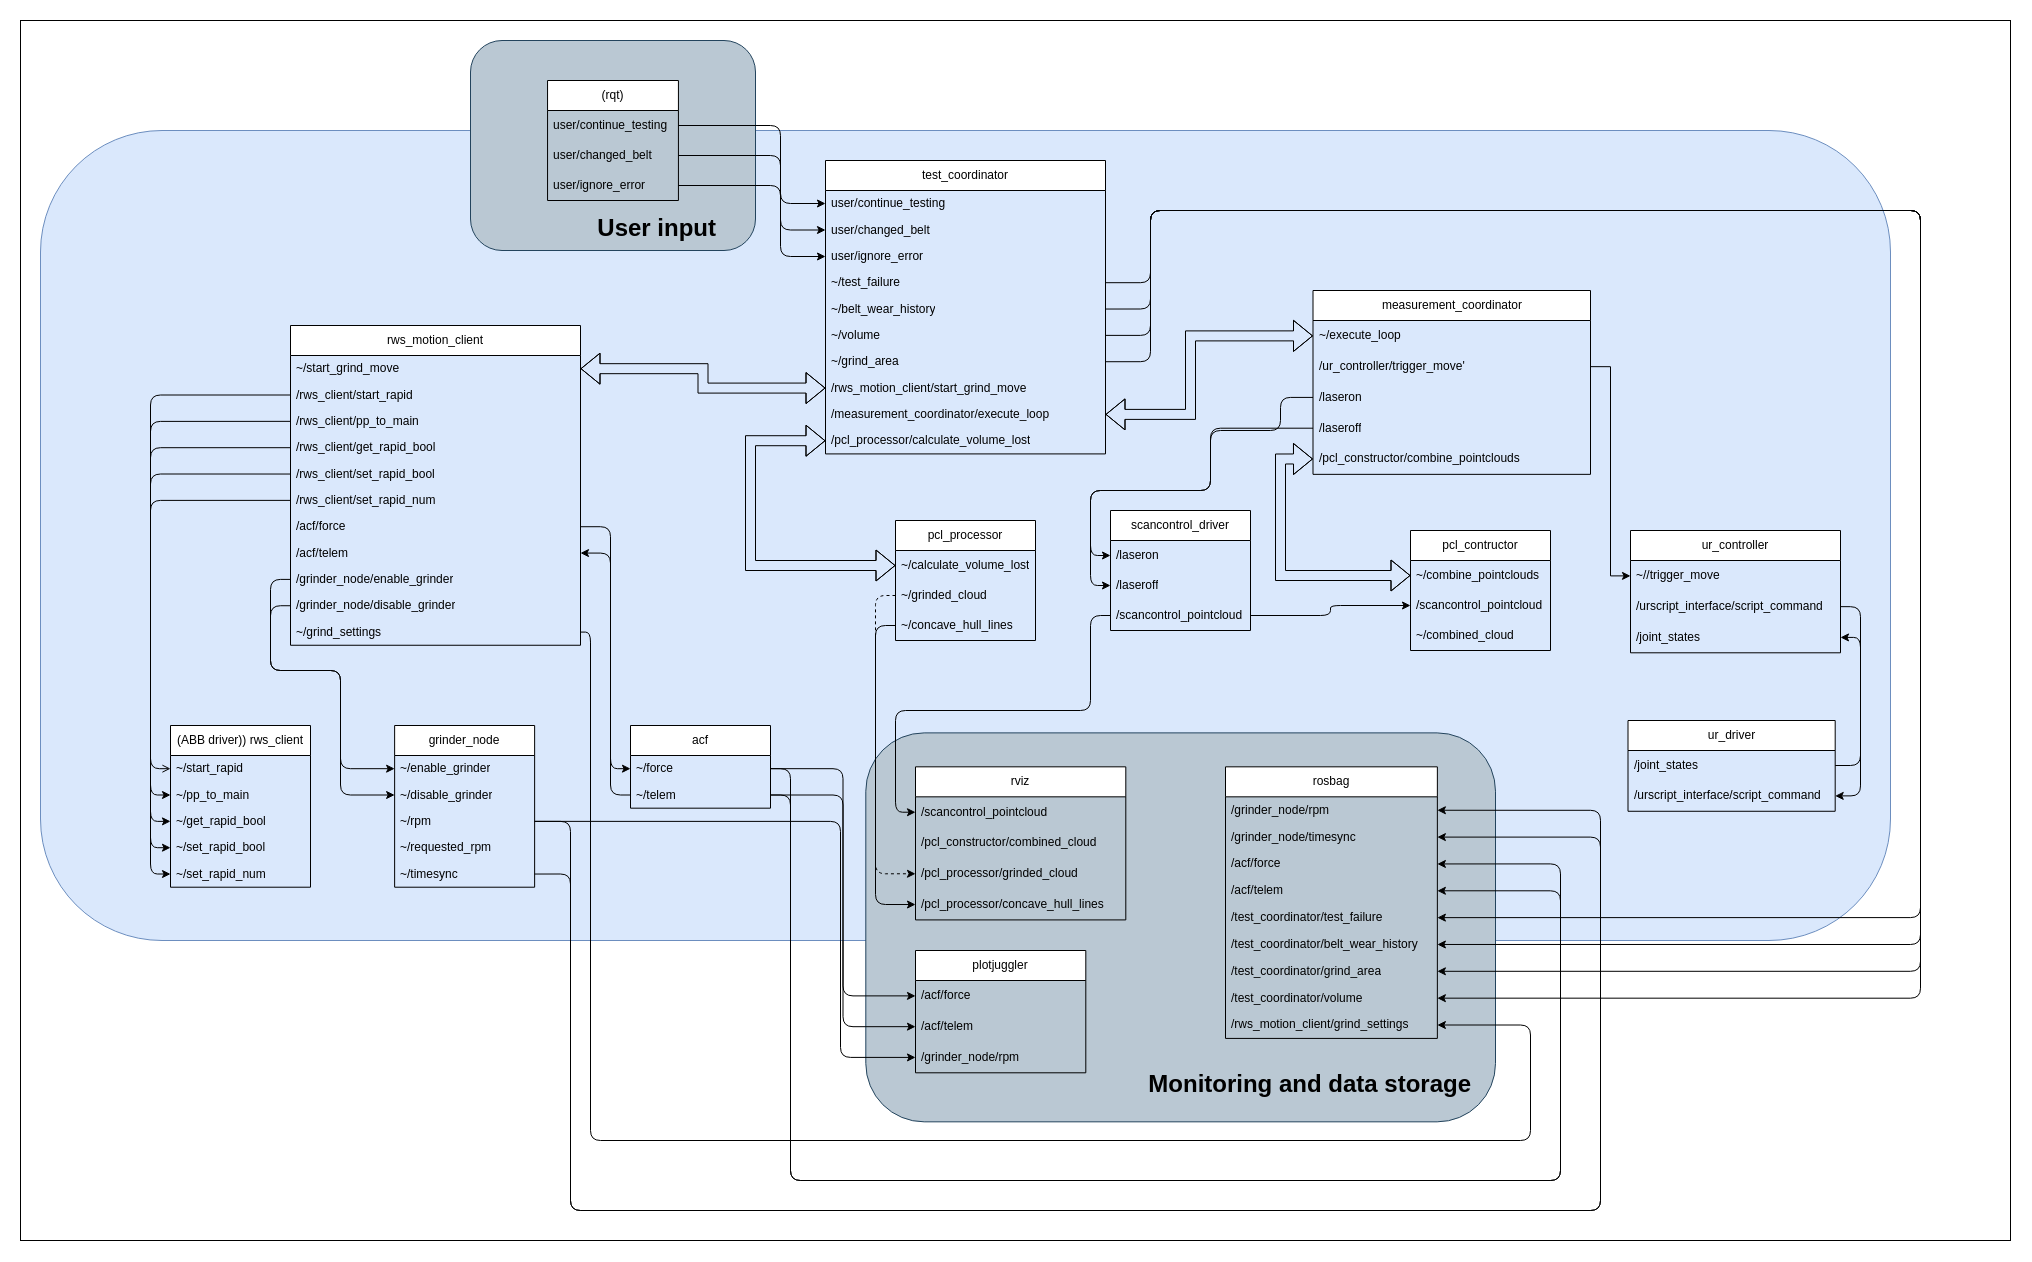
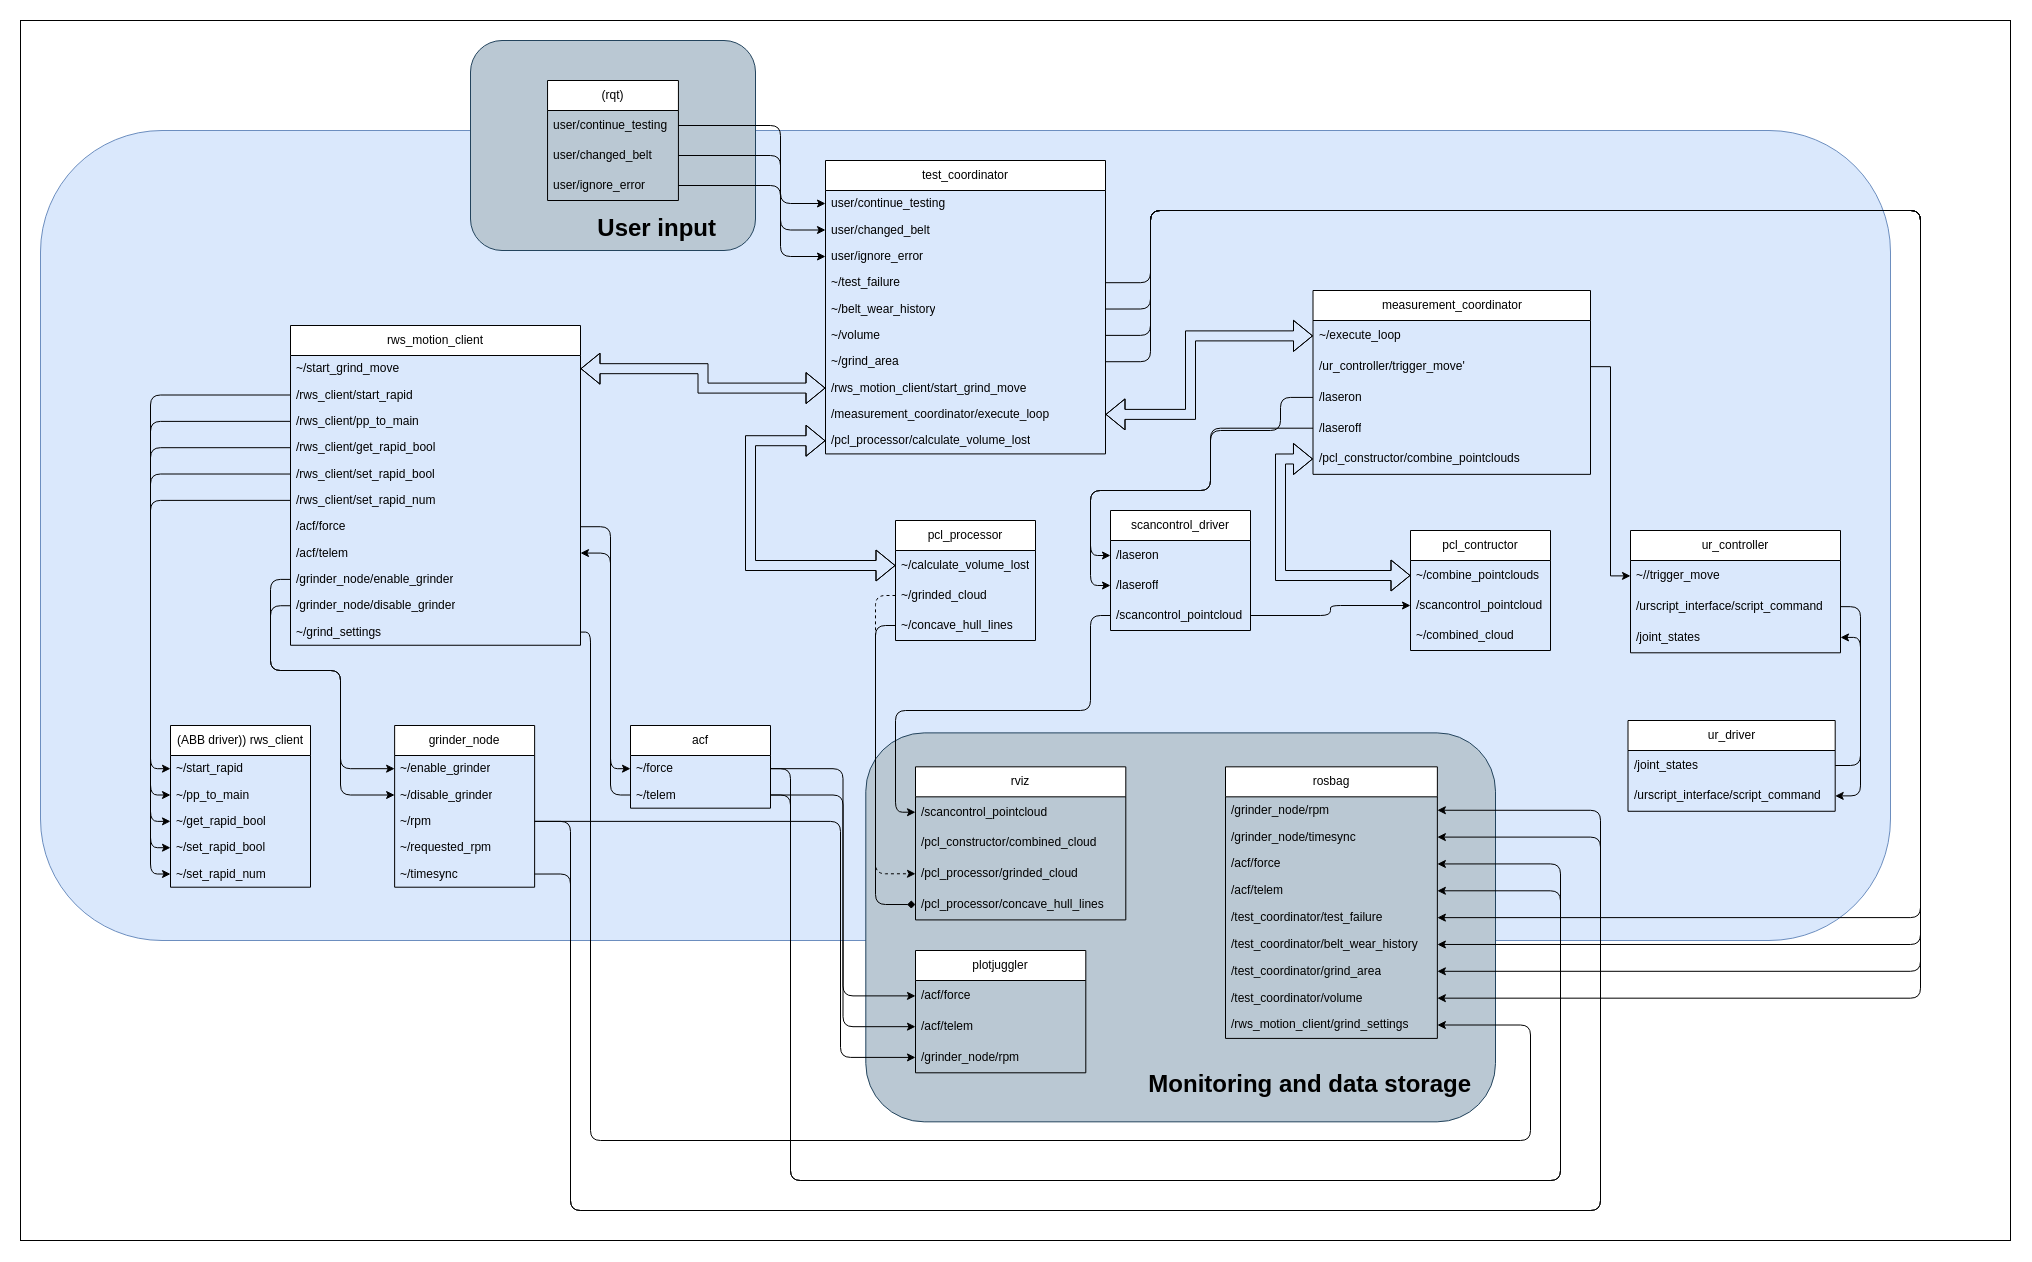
(160, 769) -> (156, 769)
(907, 905) -> (906, 905)
